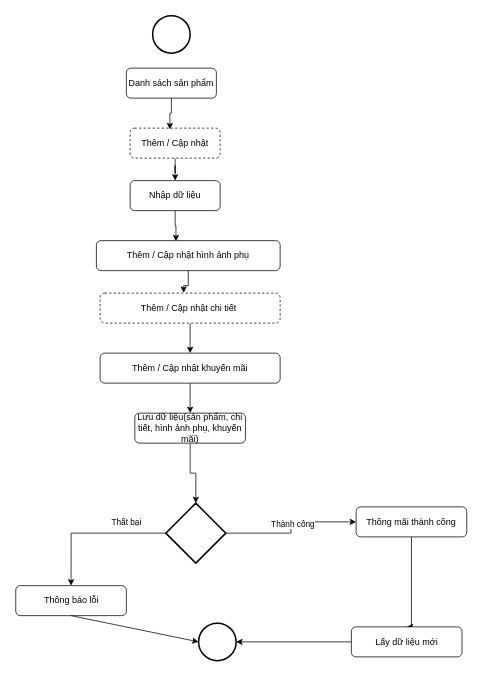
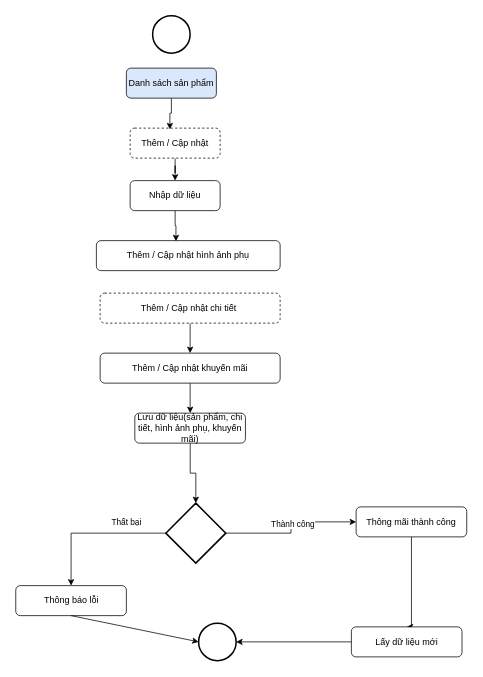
(171, 83) -> (171, 83)
(188, 280) -> none
